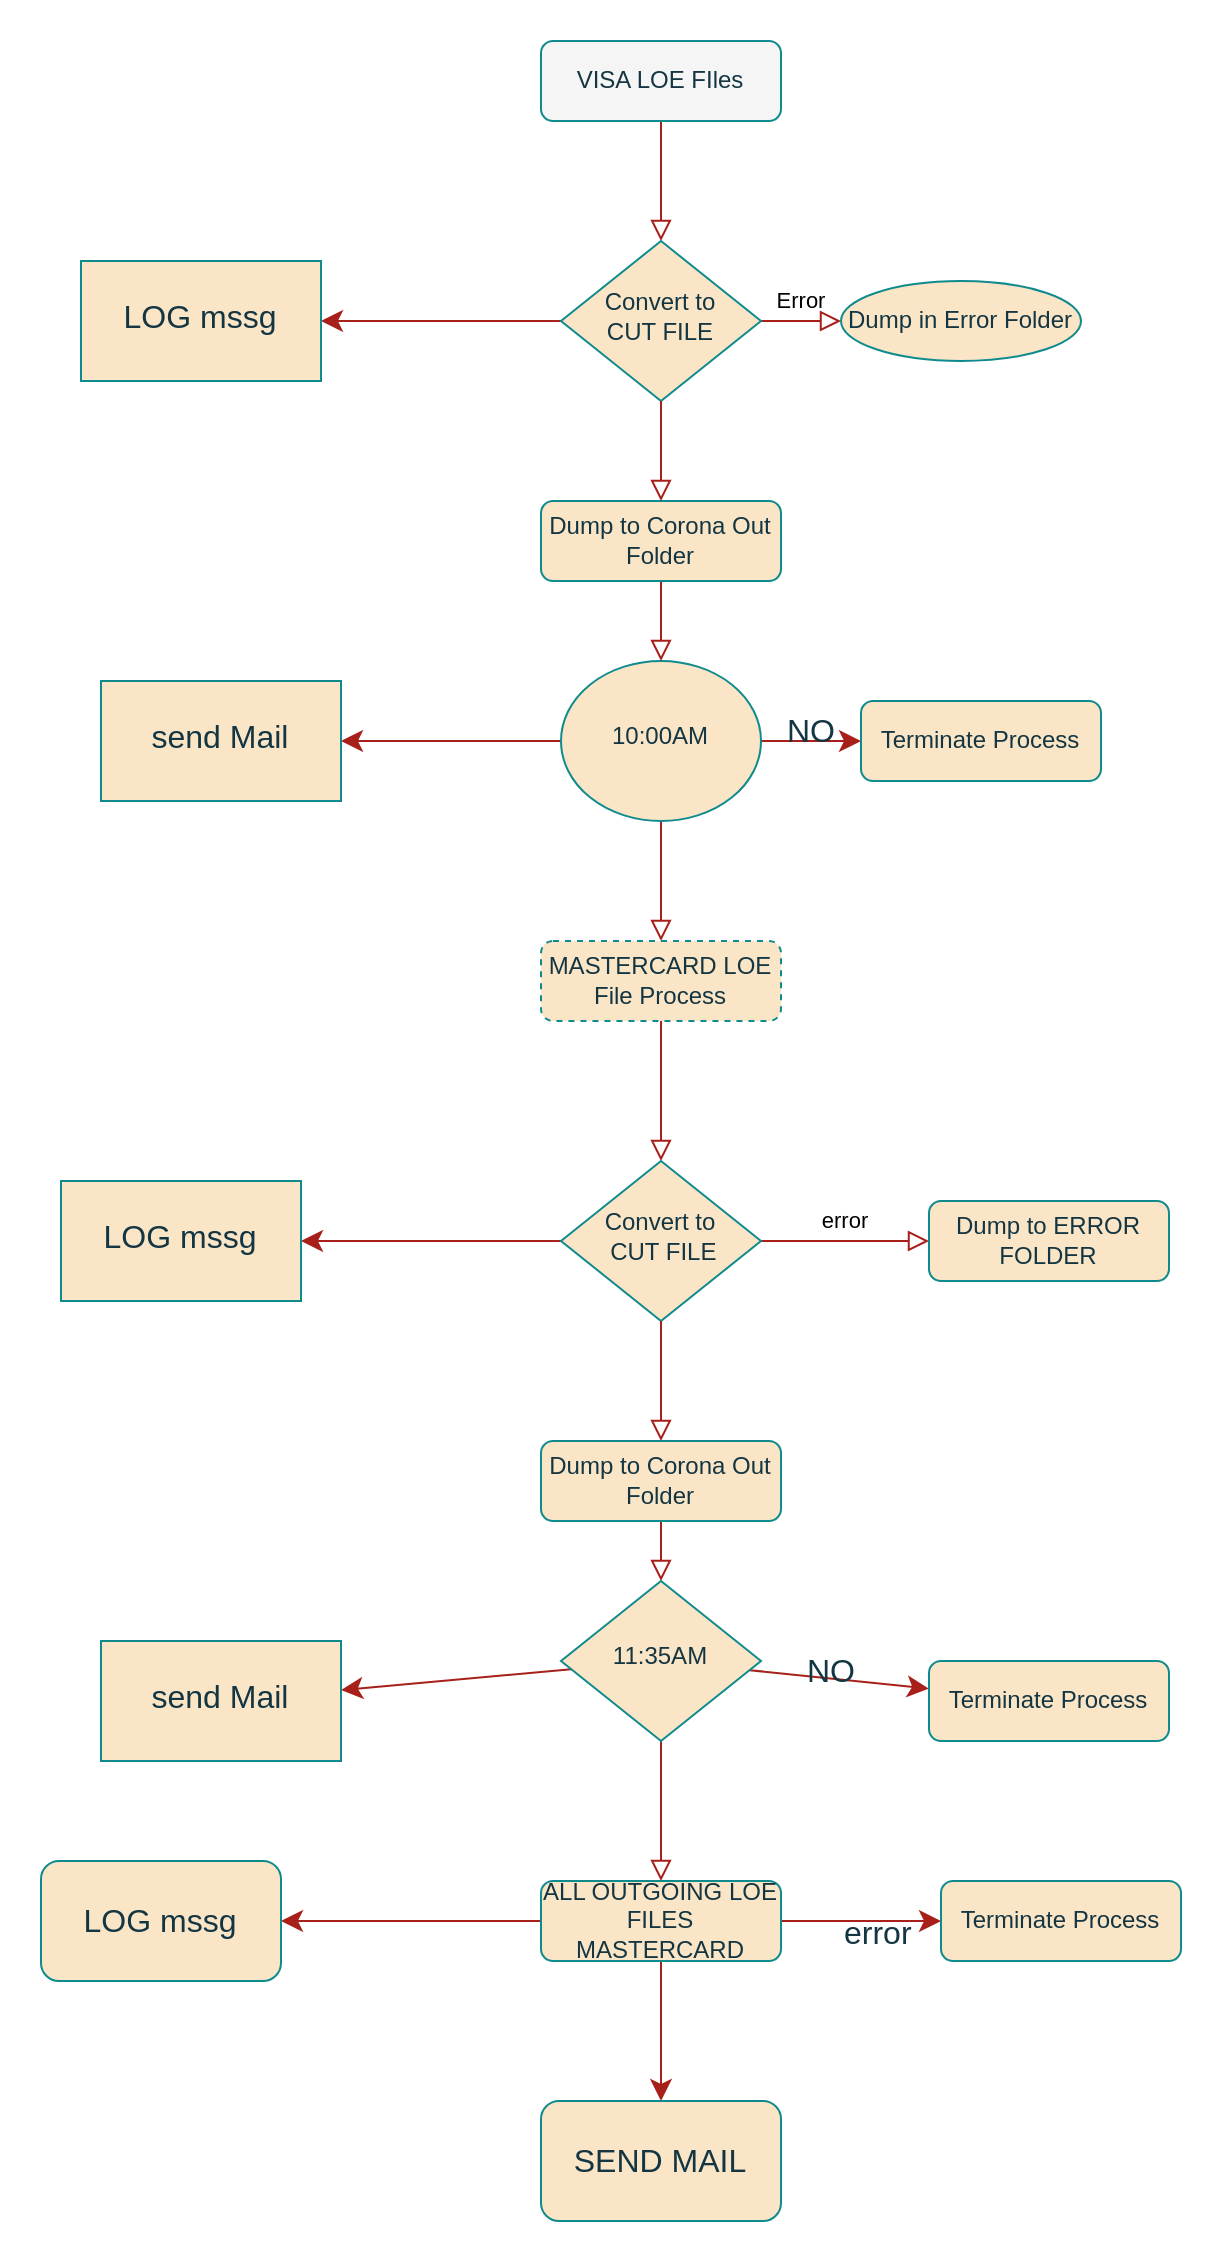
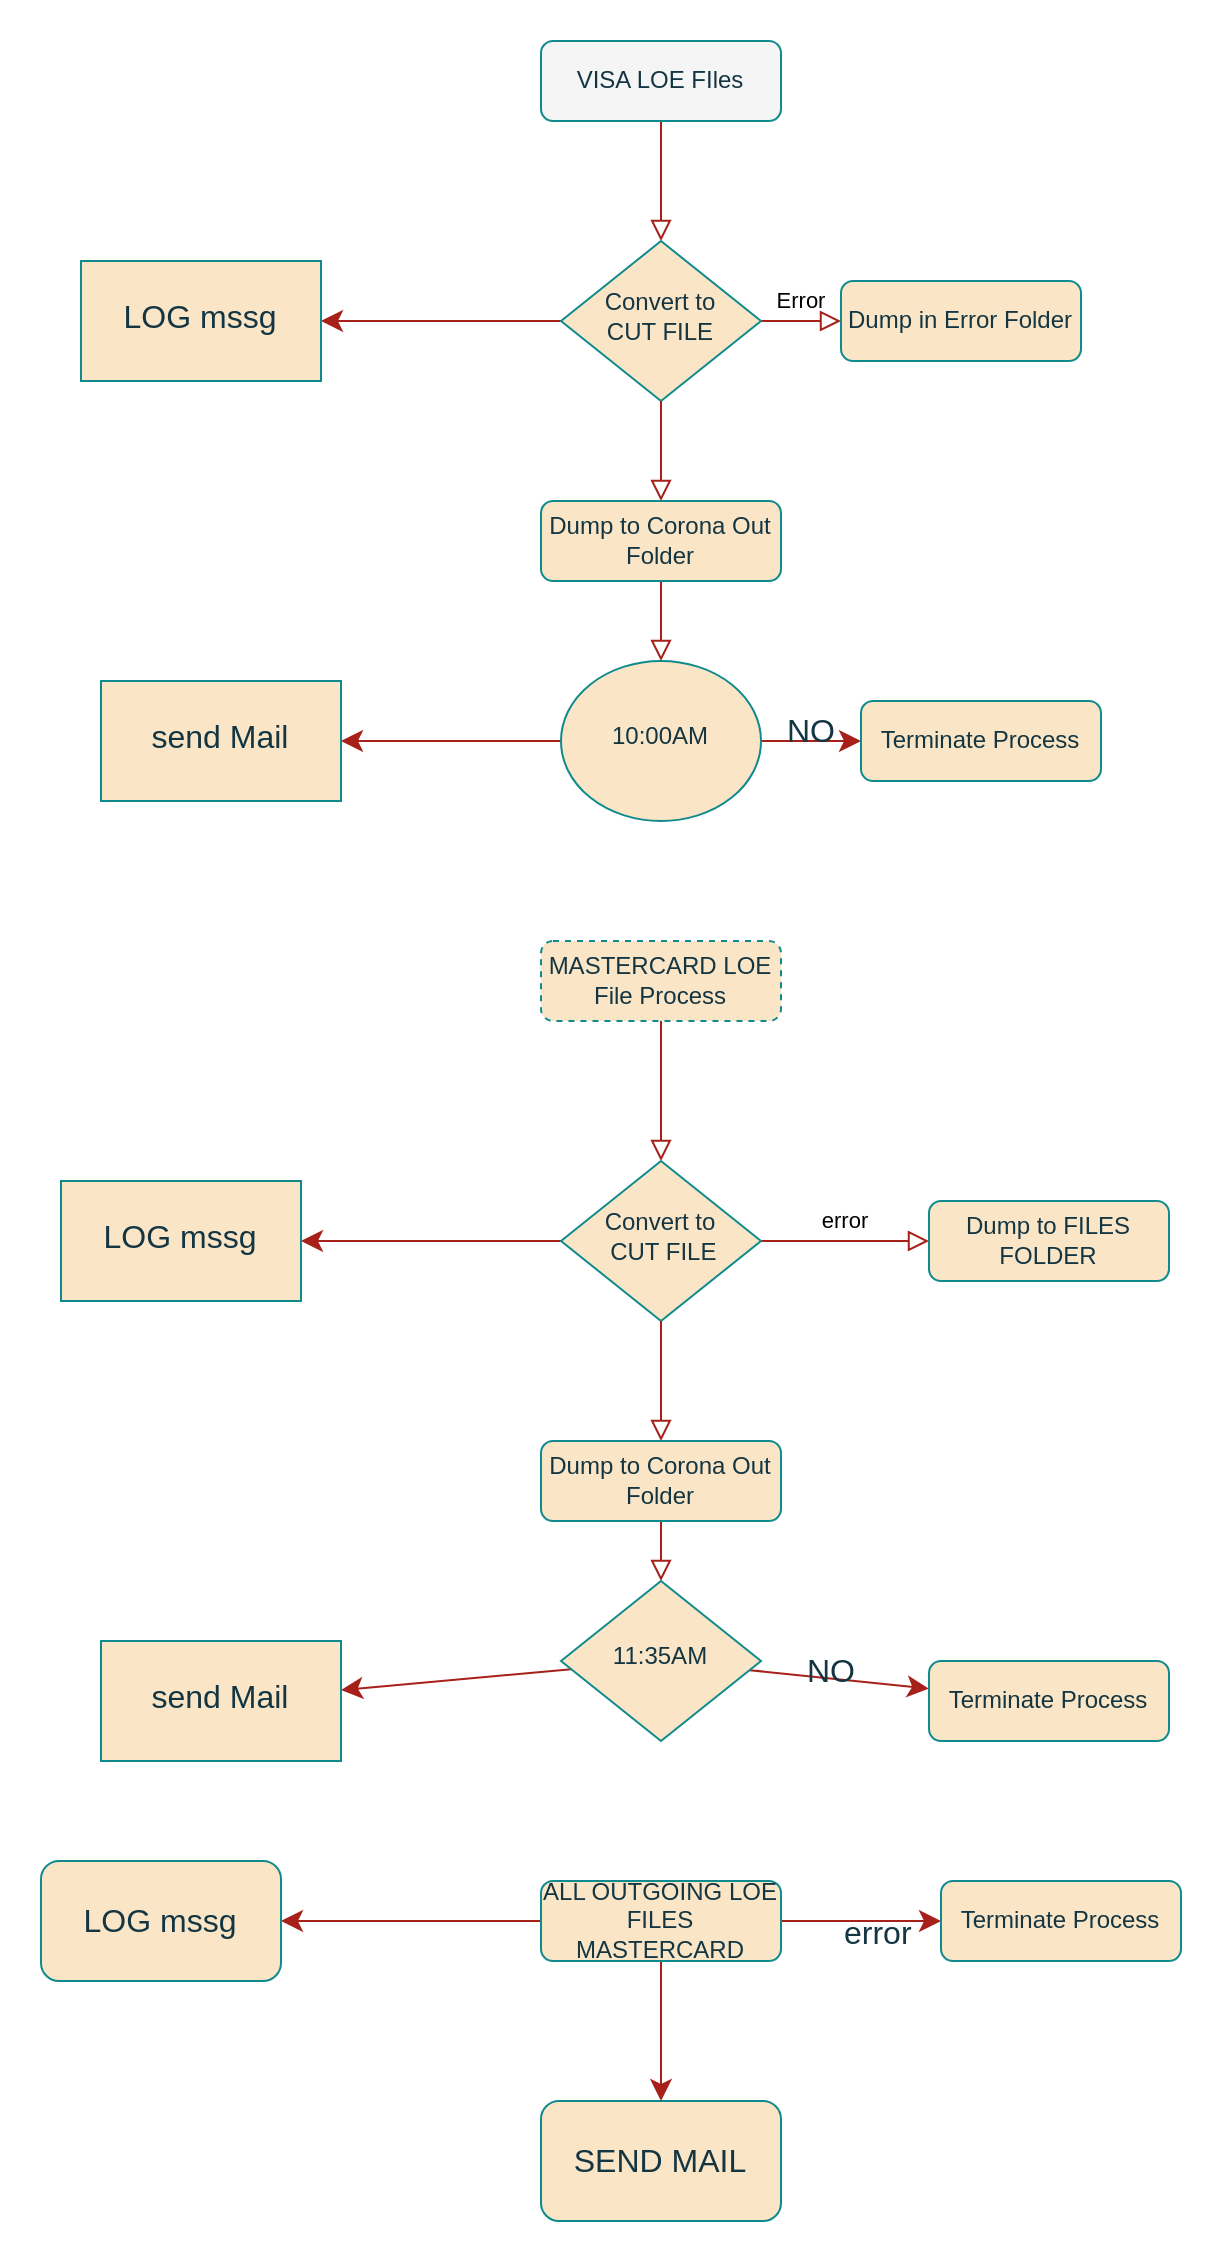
(961, 321) -> (961, 321)
(661, 870) -> none
(1049, 1241) -> (1049, 1241)
(661, 1800) -> none
